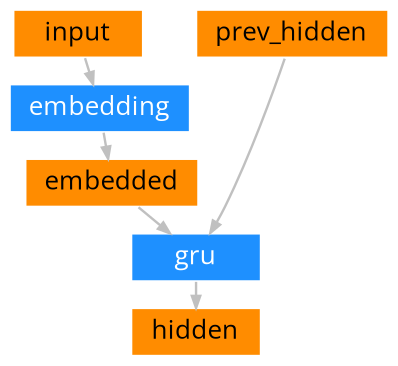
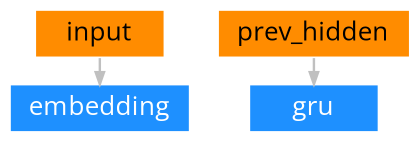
(112, 183) -> none
(196, 332) -> none
